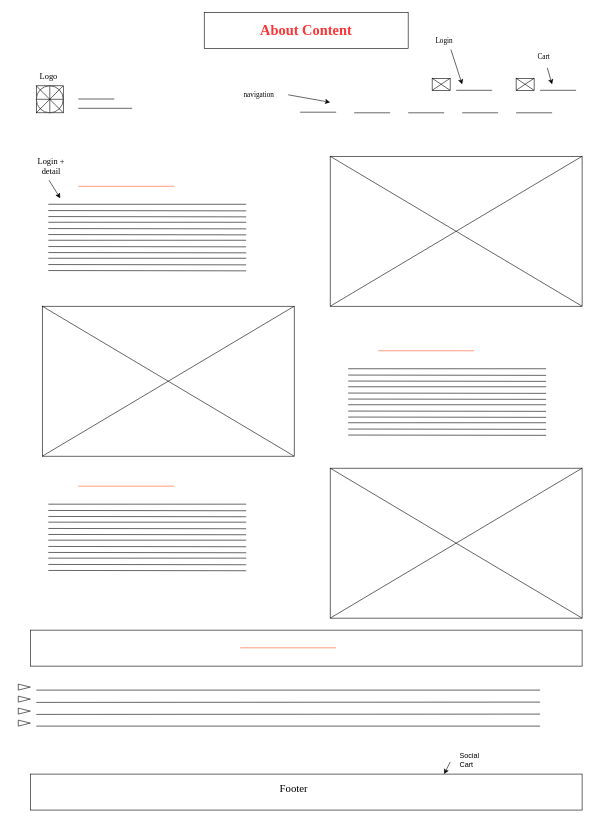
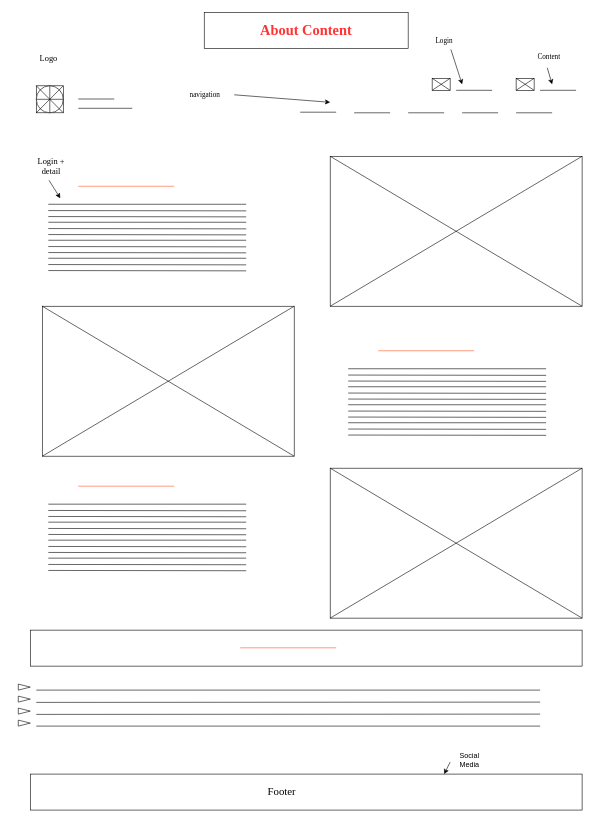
(546, 57) -> (552, 57)
(51, 77) -> (51, 59)
(264, 95) -> (210, 95)
(472, 759) -> (472, 759)
(297, 789) -> (285, 792)
